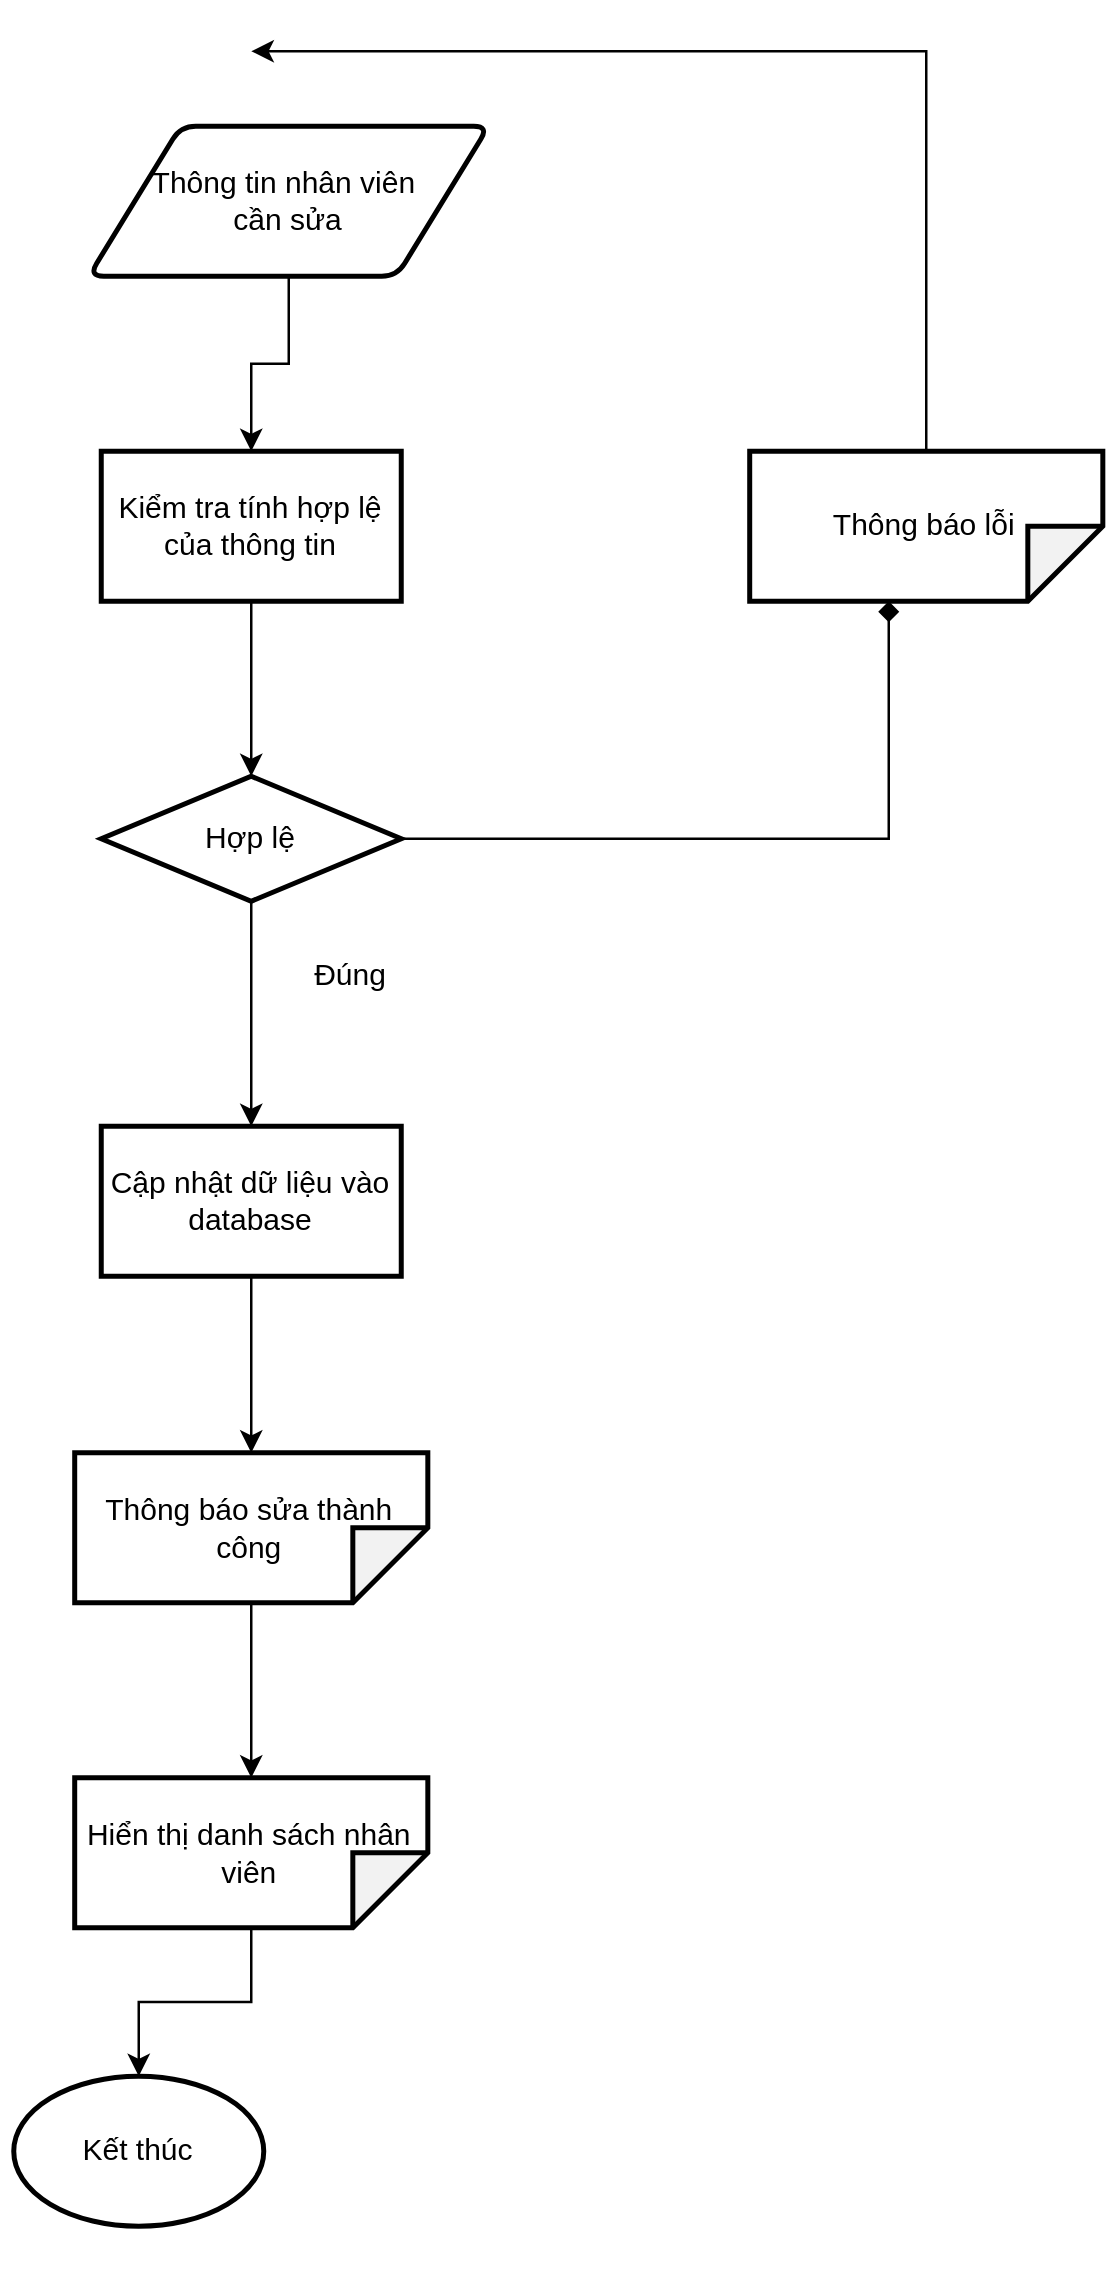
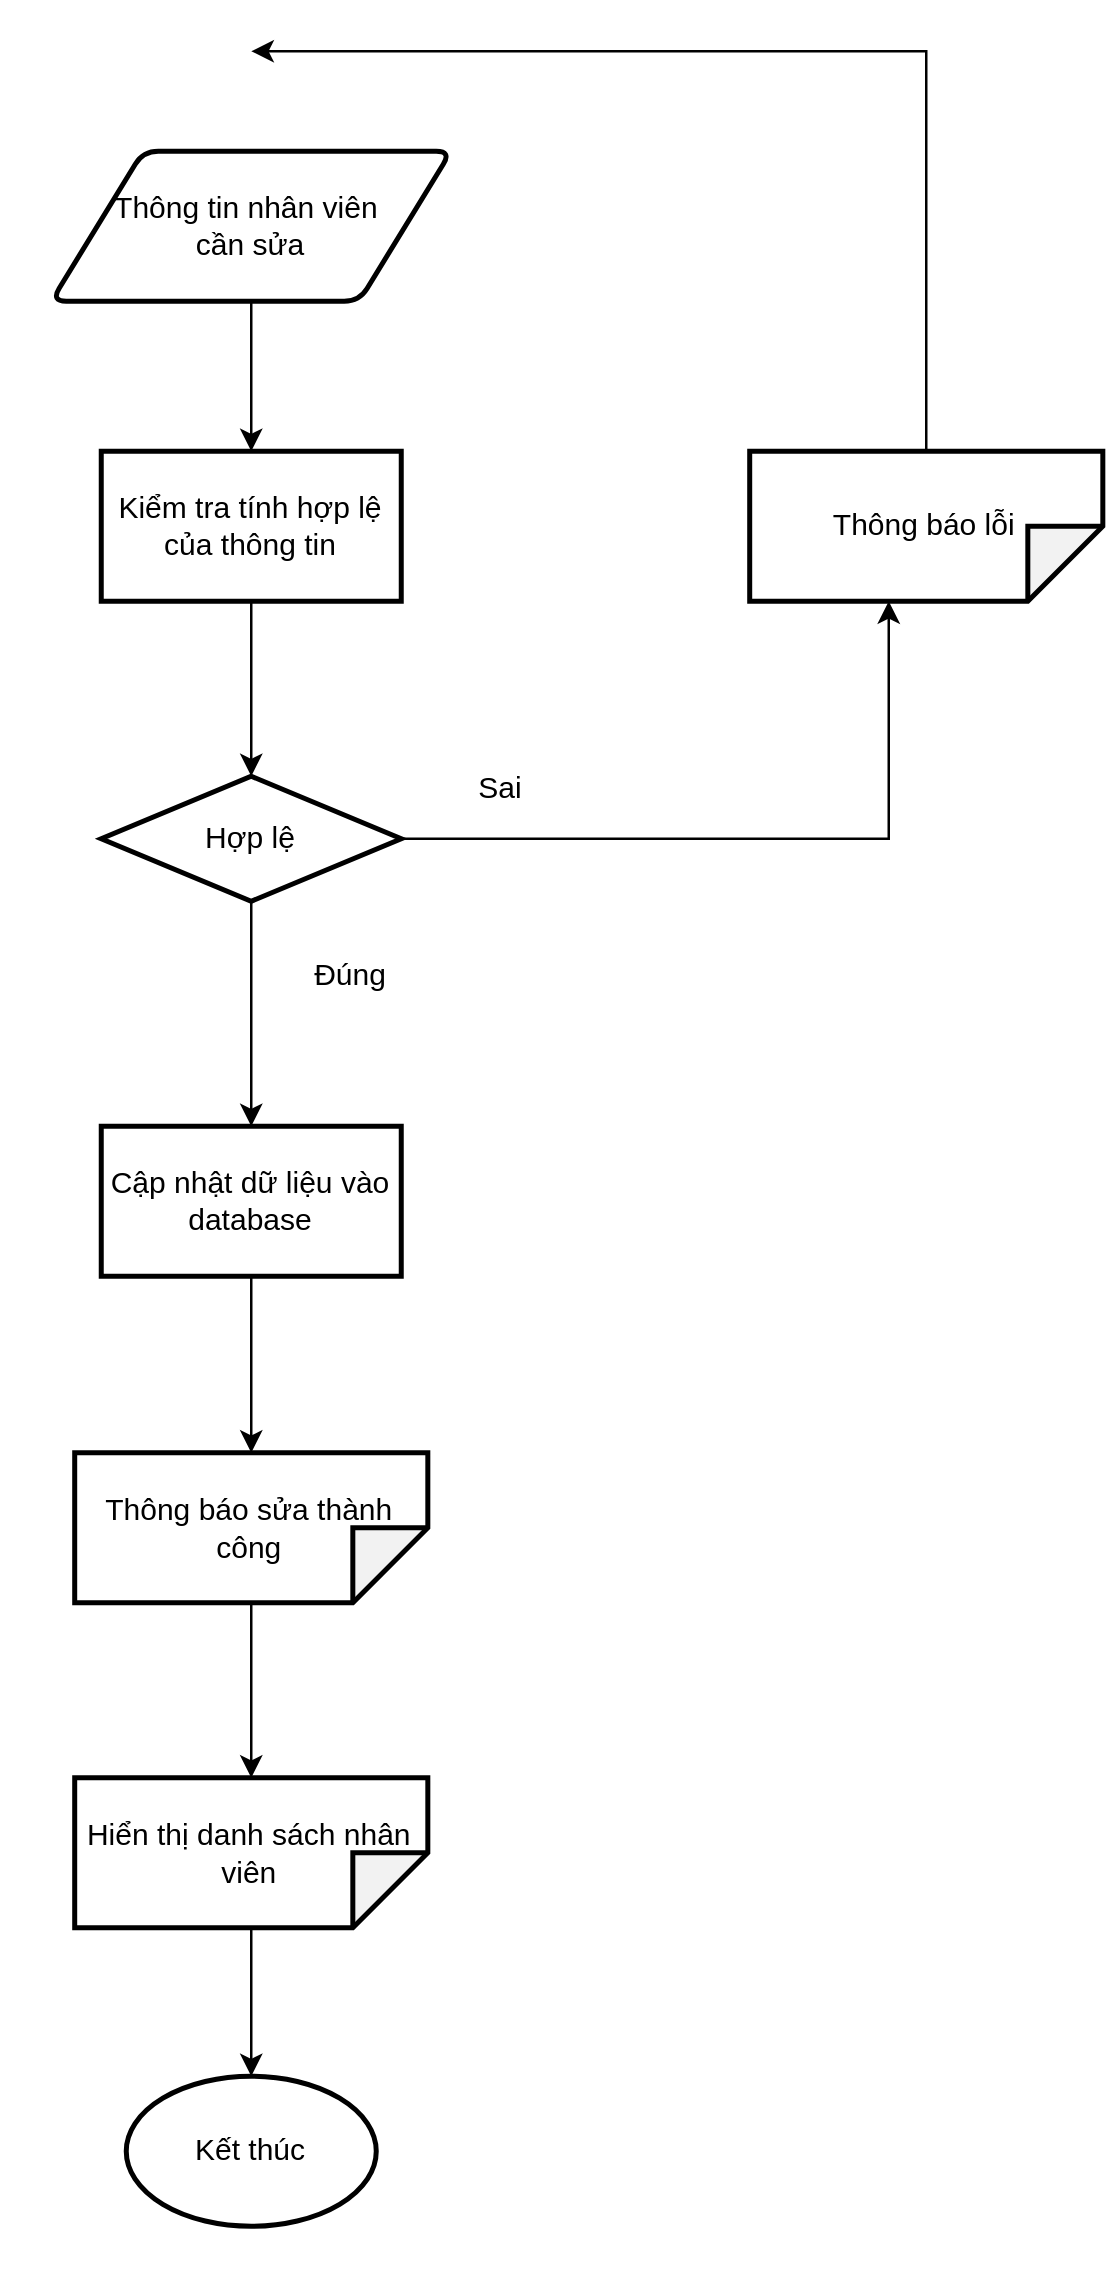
(289, 201) -> (251, 226)
(889, 622) -> (889, 620)
none -> (501, 789)
(139, 2151) -> (251, 2151)
